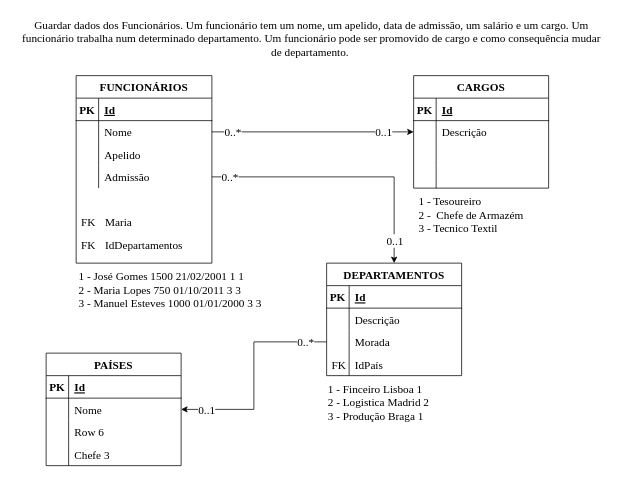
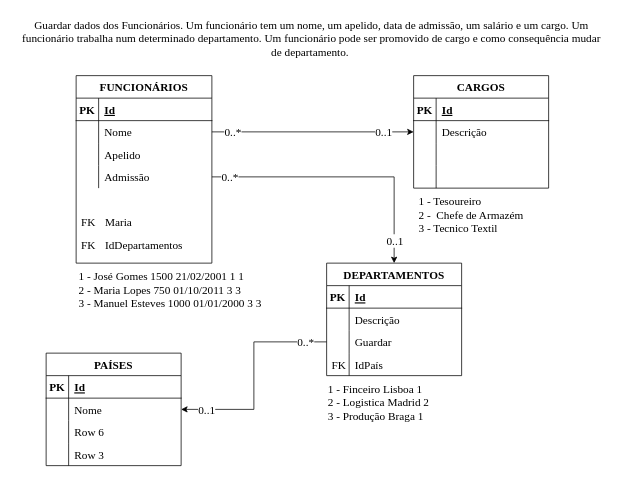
(374, 342) -> (377, 342)
(95, 455) -> (89, 455)
